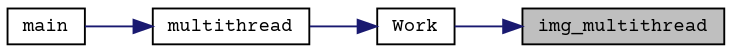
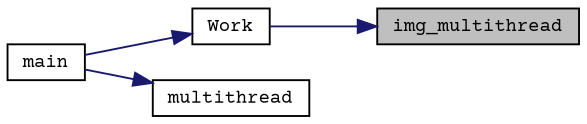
(334, 26) -> (129, 46)
